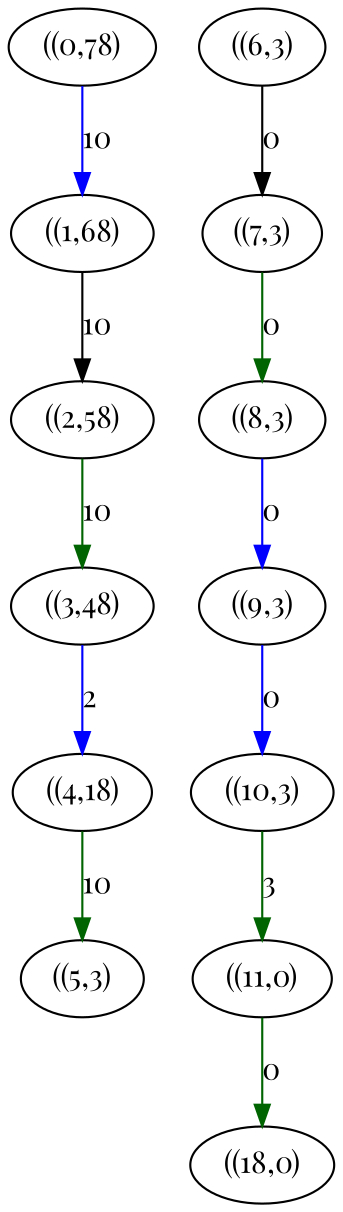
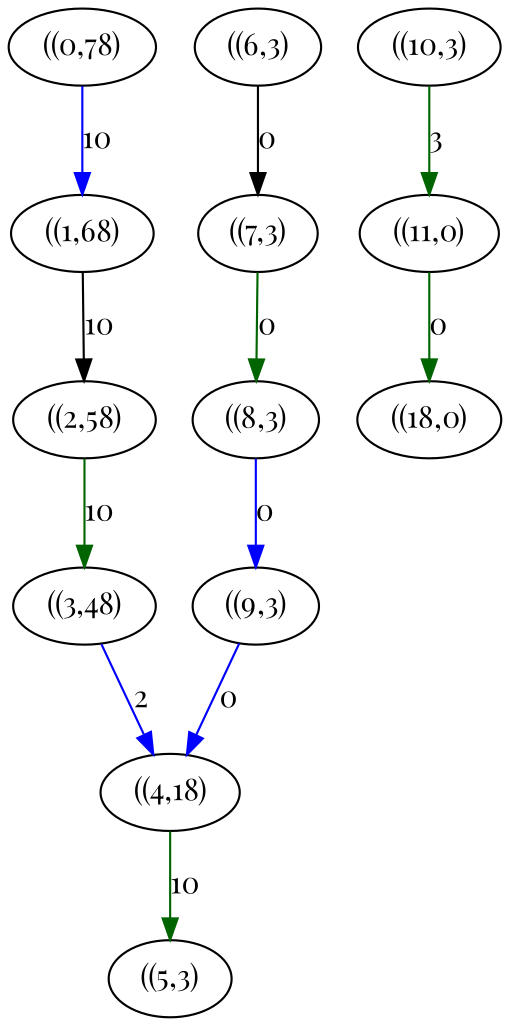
(262, 689) -> (218, 689)
